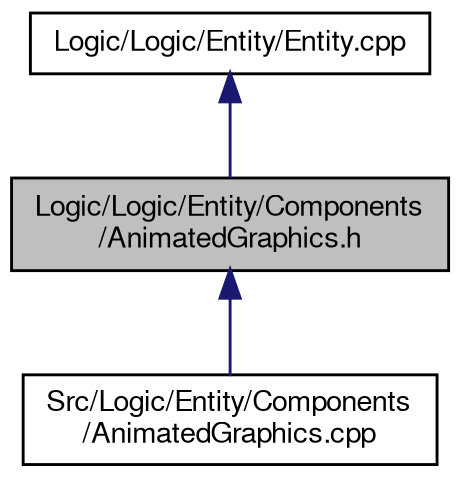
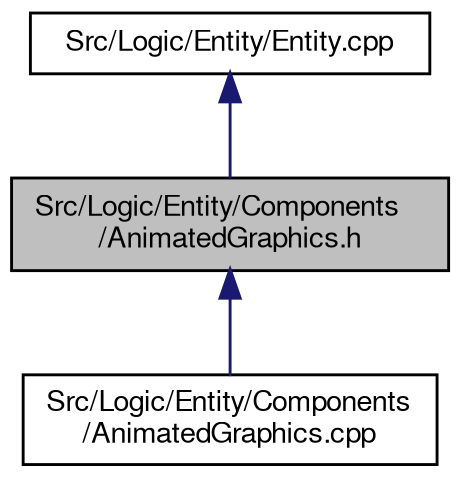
(230, 43) -> (230, 43)
(230, 224) -> (230, 224)
